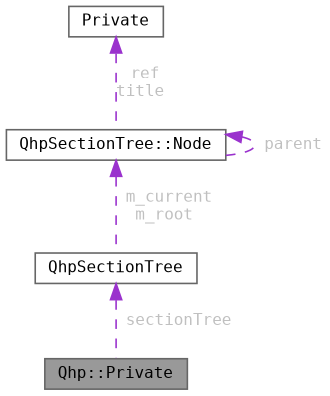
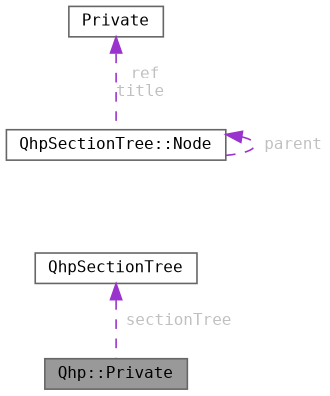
(116, 215) -> none
